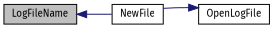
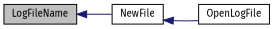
(176, 8) -> (186, 21)
